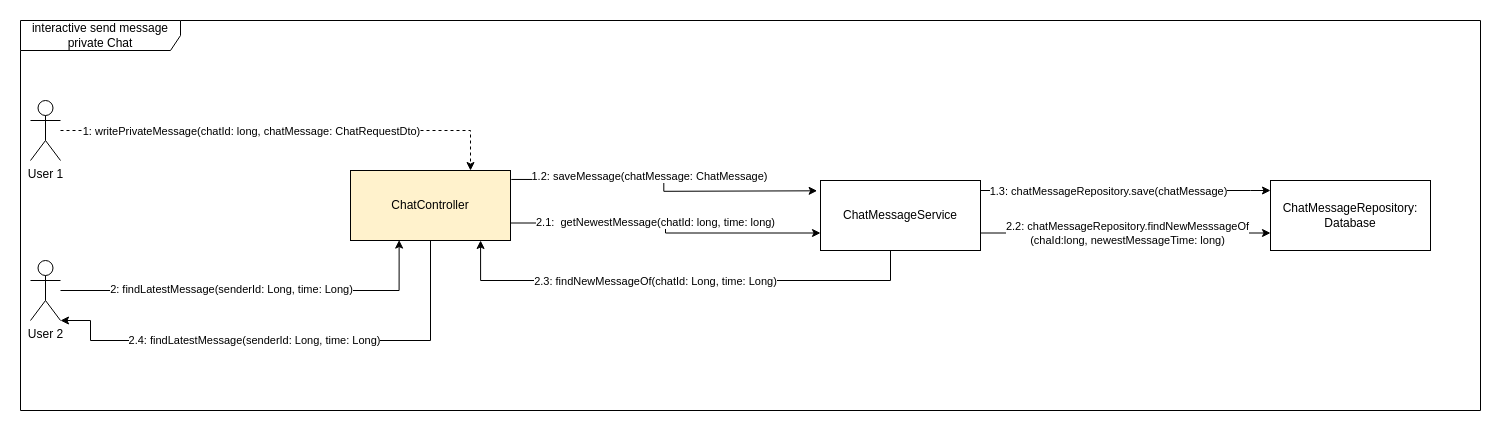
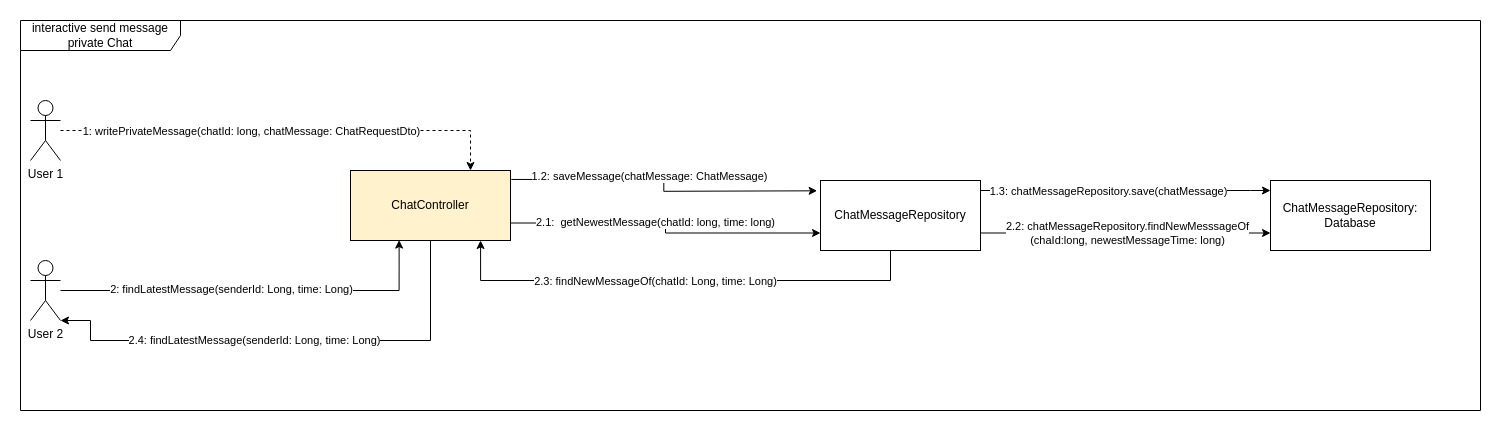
(901, 216) -> (901, 216)
